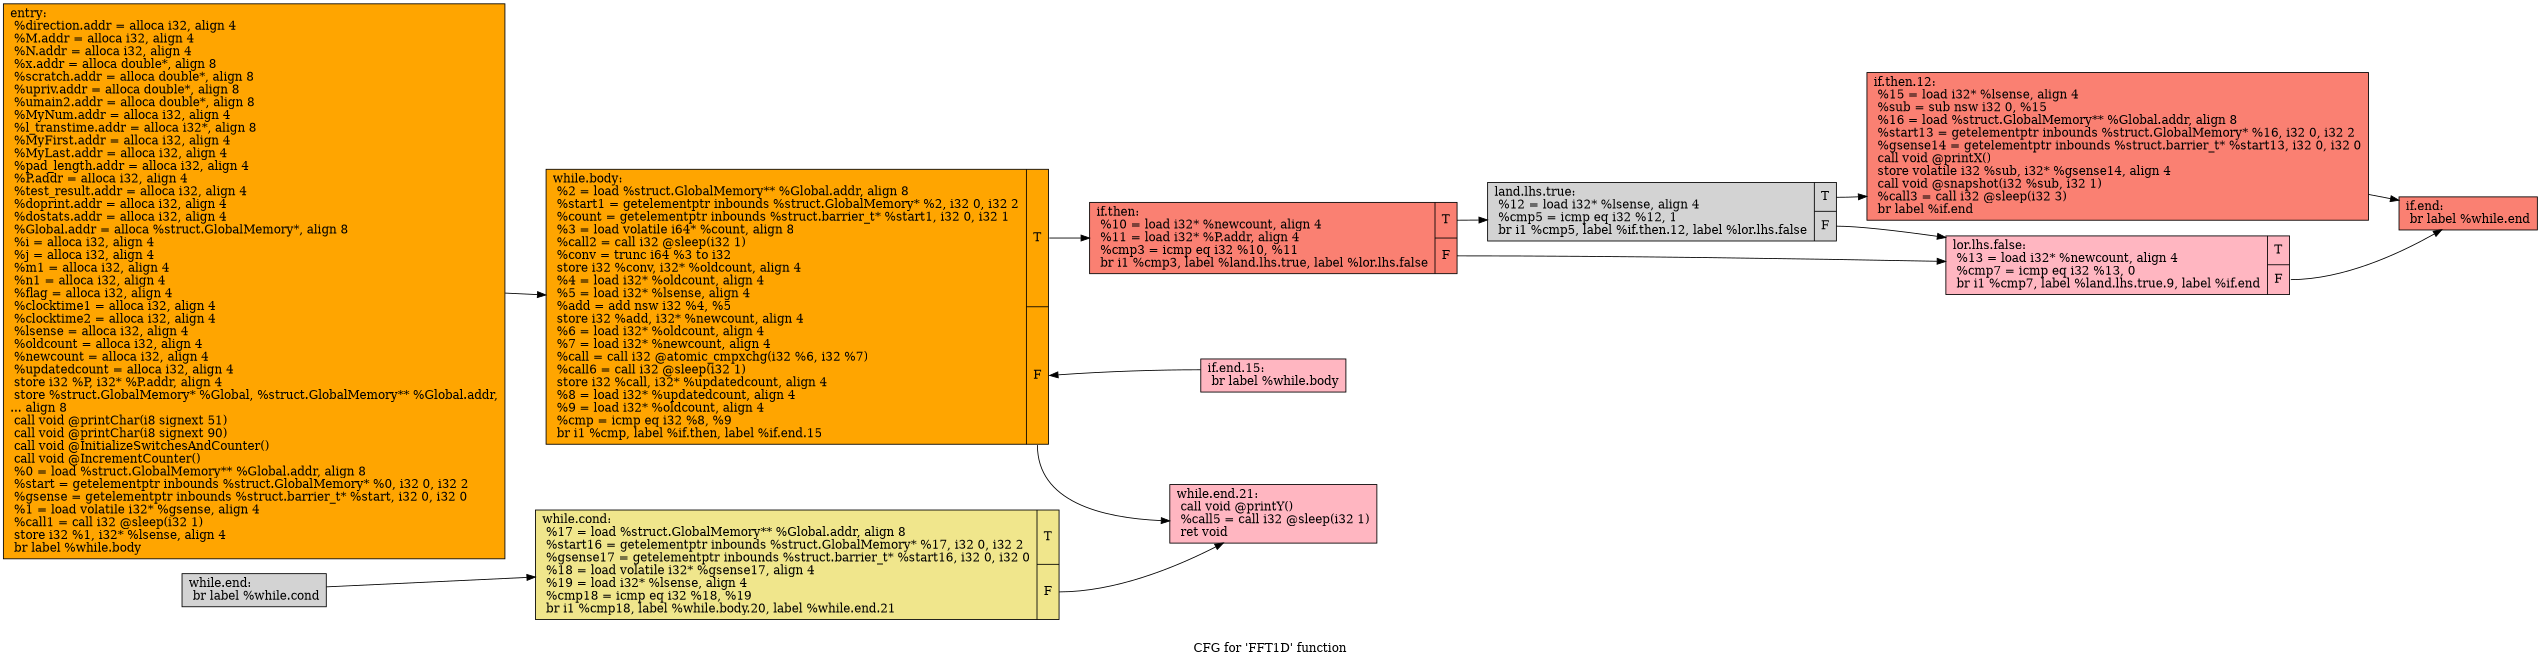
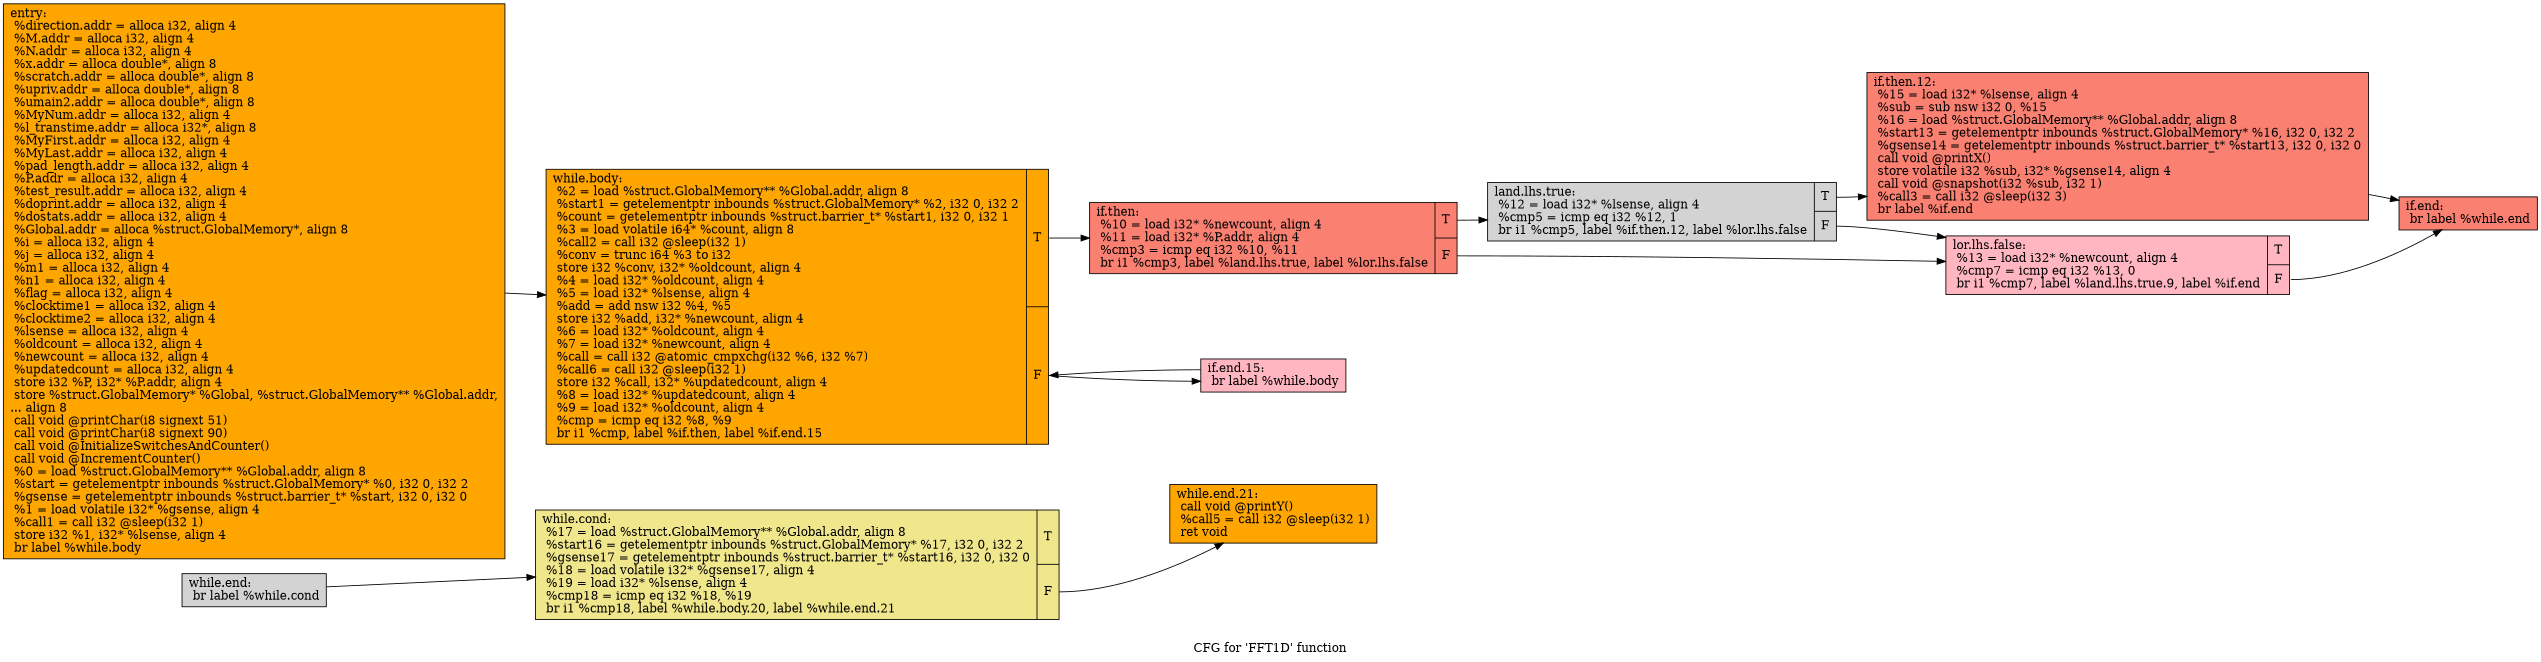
(1083, 505) -> (1121, 380)
(1273, 514) -> (1273, 514)
